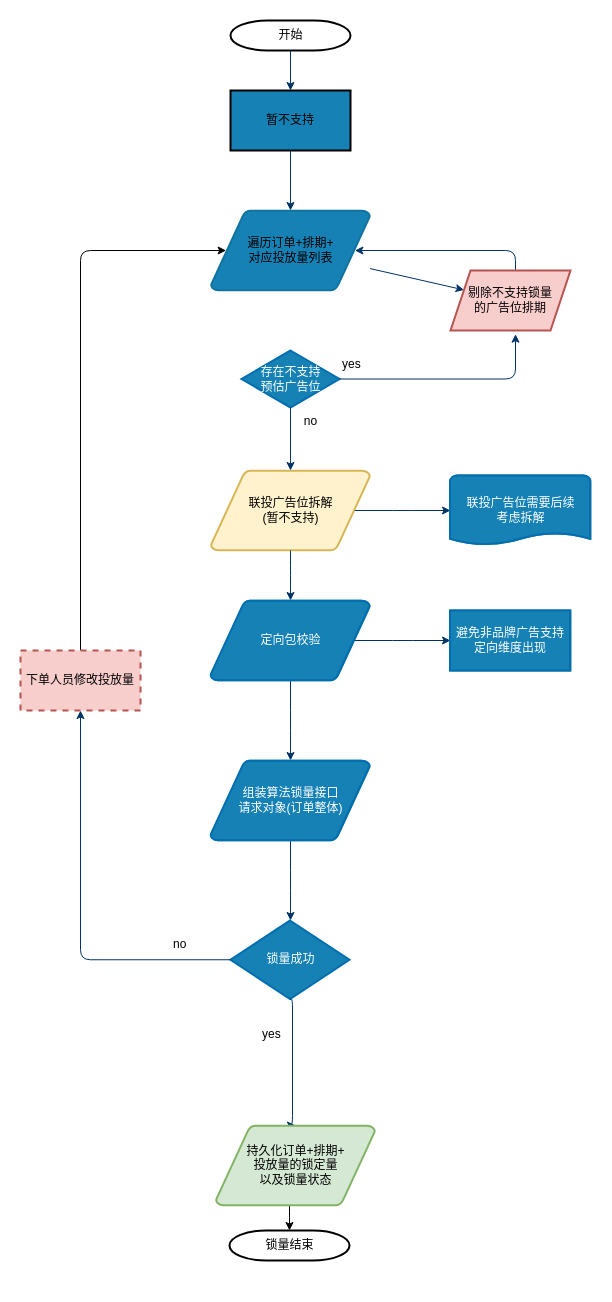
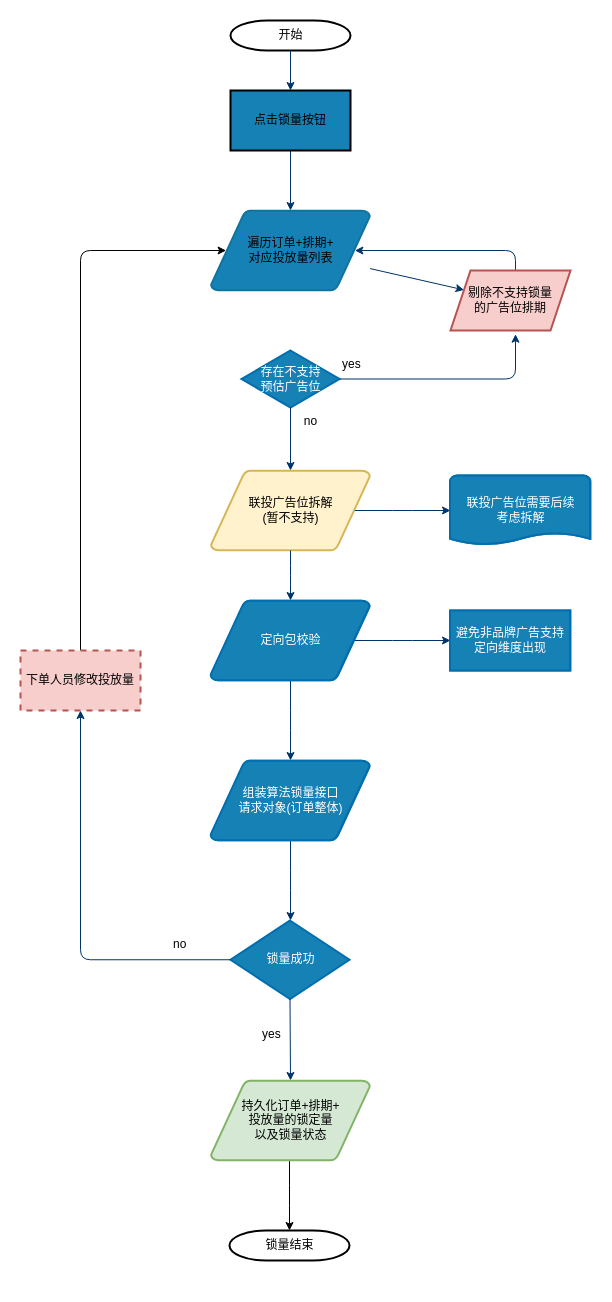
(291, 121) -> (291, 121)
(296, 1166) -> (291, 1121)
